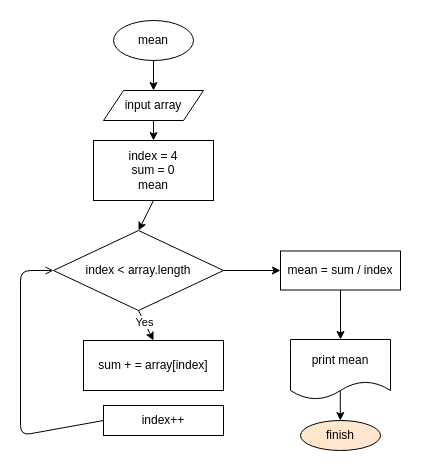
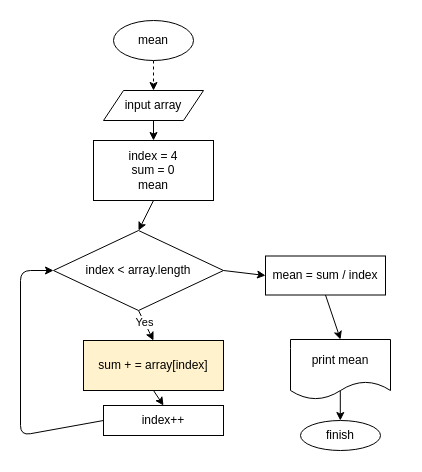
(154, 73) -> (154, 73)
(47, 271) -> (45, 271)
(341, 271) -> (326, 276)
(154, 366) -> (154, 366)
none -> (156, 395)
(341, 436) -> (341, 436)
